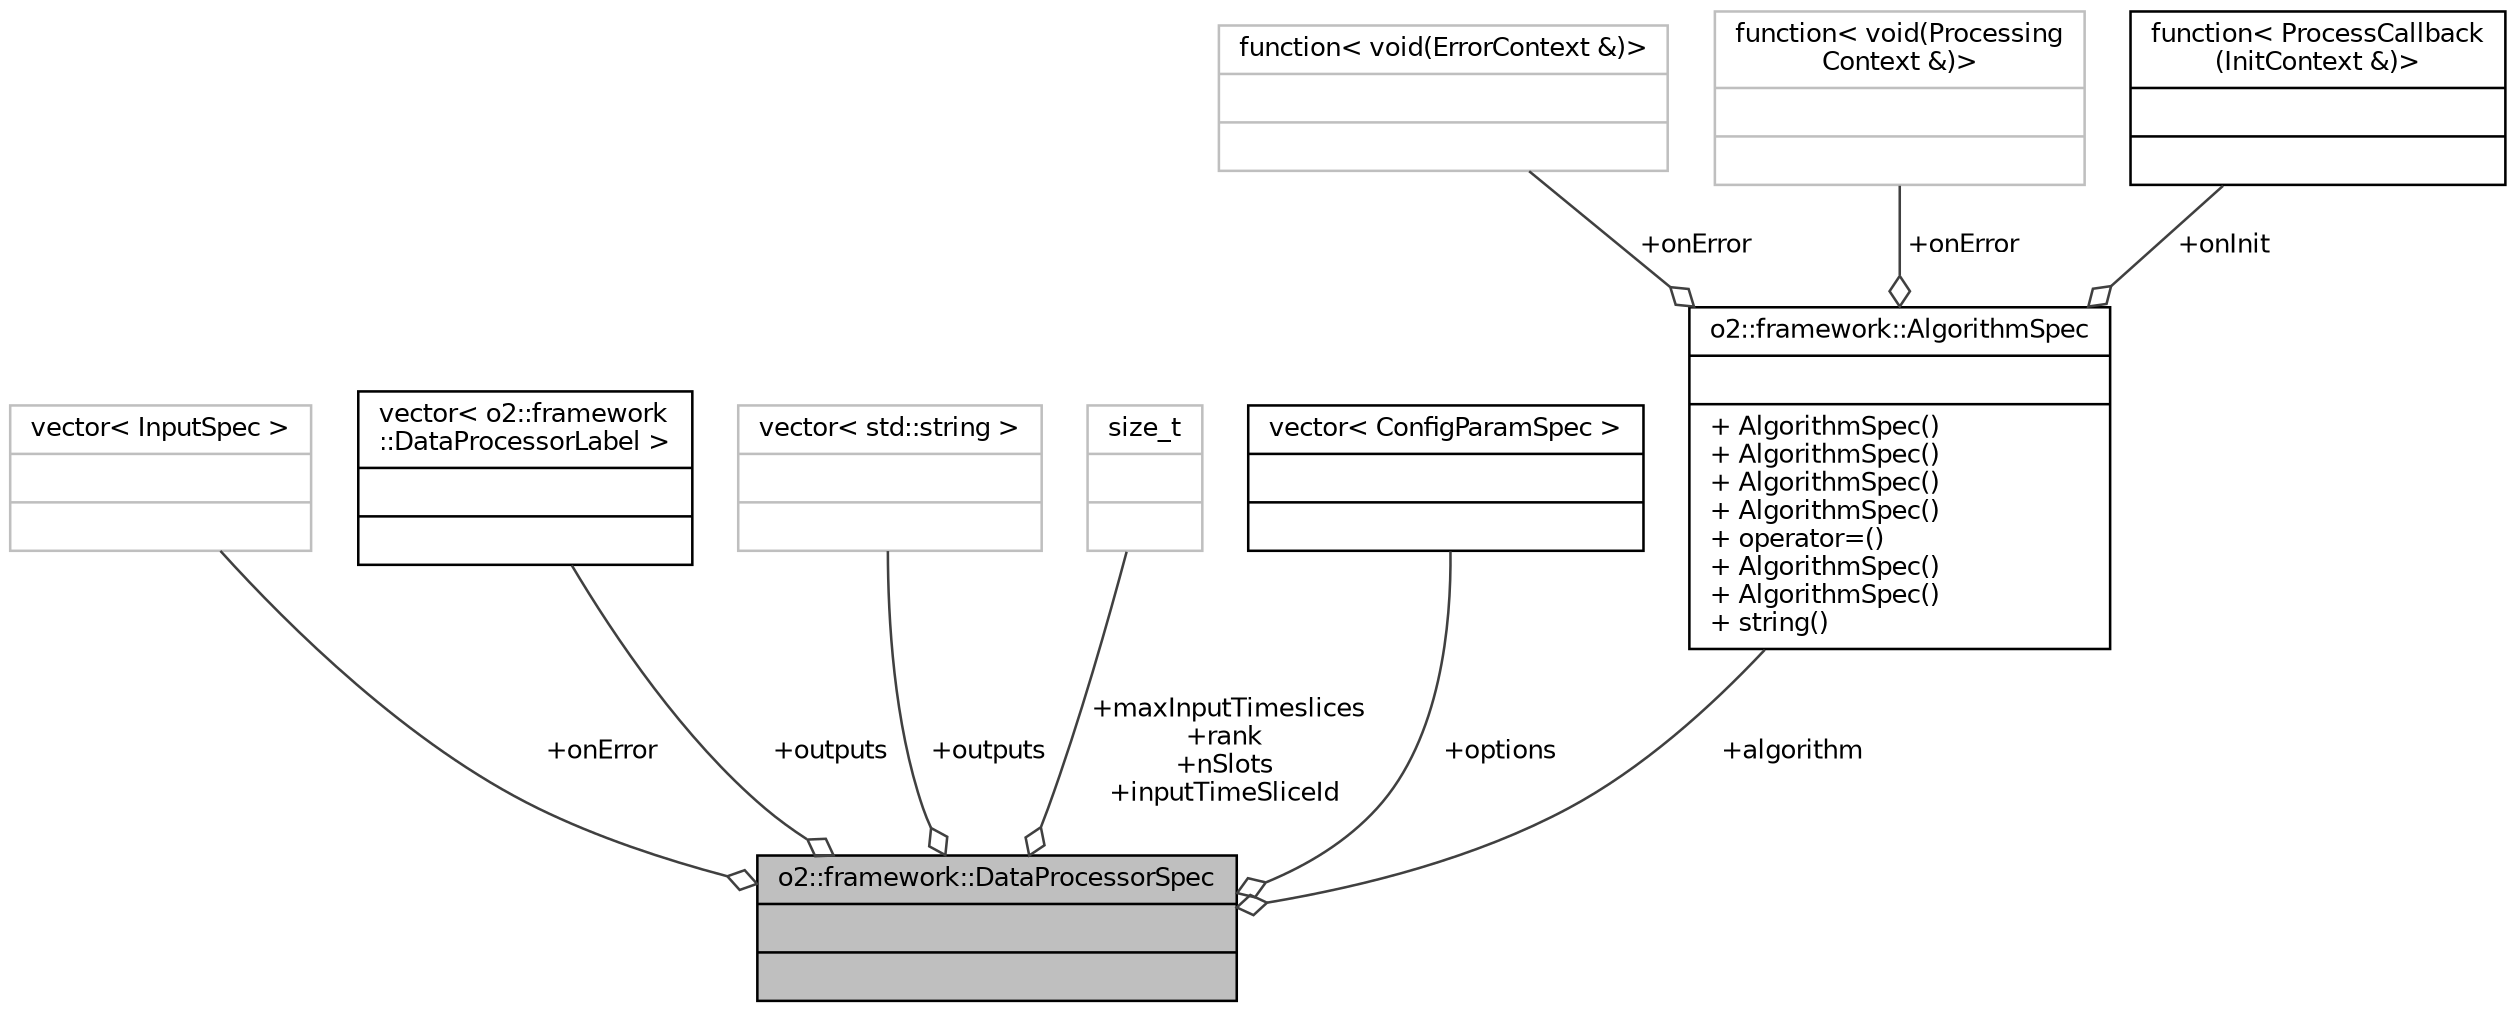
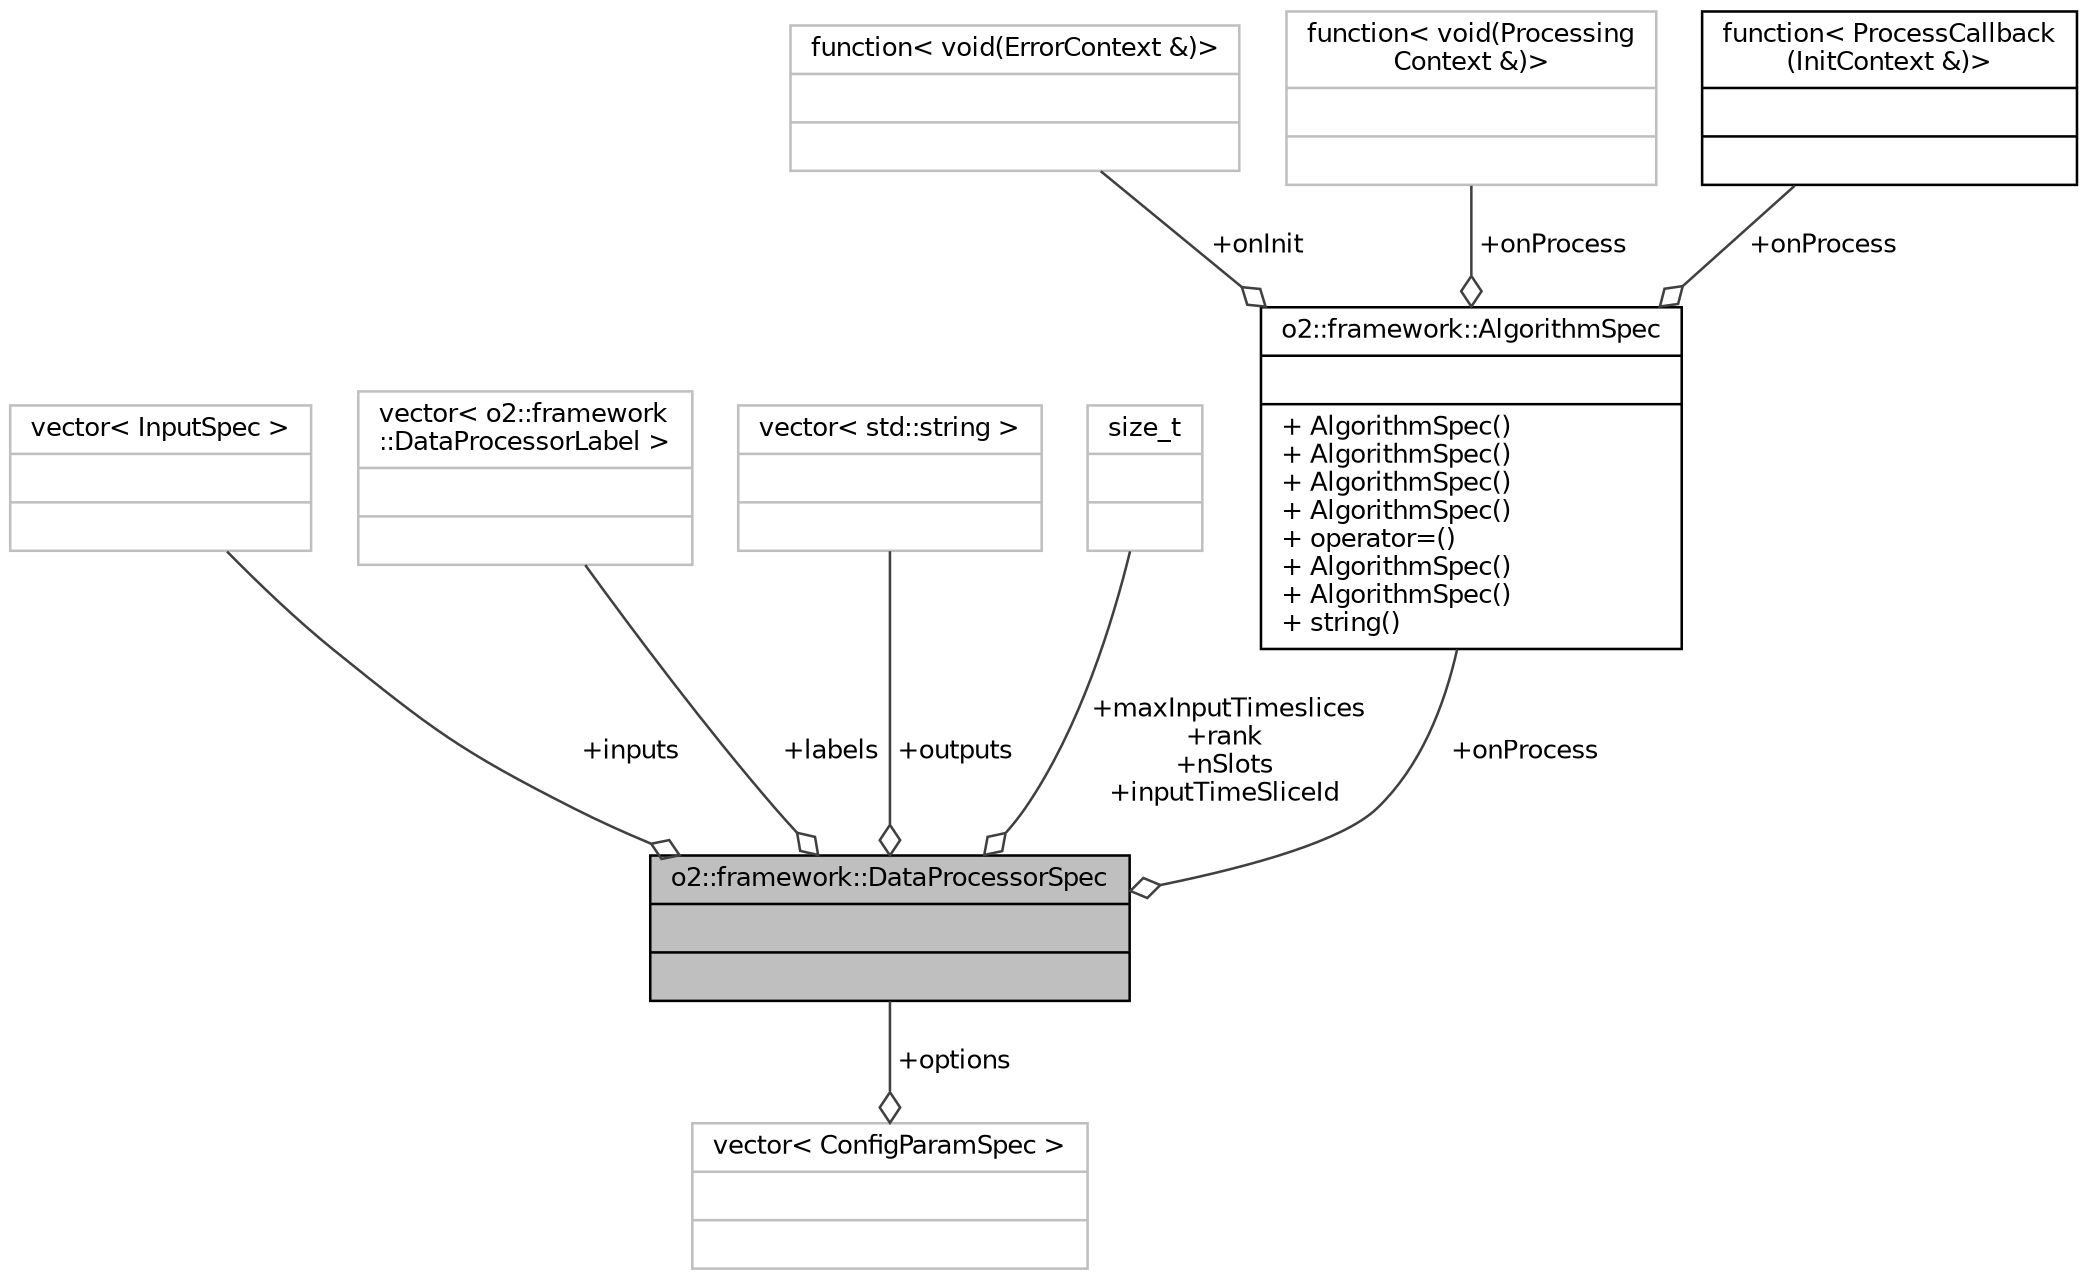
(1692, 246) -> (1255, 246)
(1960, 246) -> (1549, 246)
(2221, 246) -> (1819, 246)
(525, 478) -> (525, 478)
(1446, 478) -> (890, 1196)
(1415, 750) -> (890, 1046)
(598, 752) -> (627, 752)
(827, 752) -> (827, 752)
(1789, 752) -> (1521, 752)
